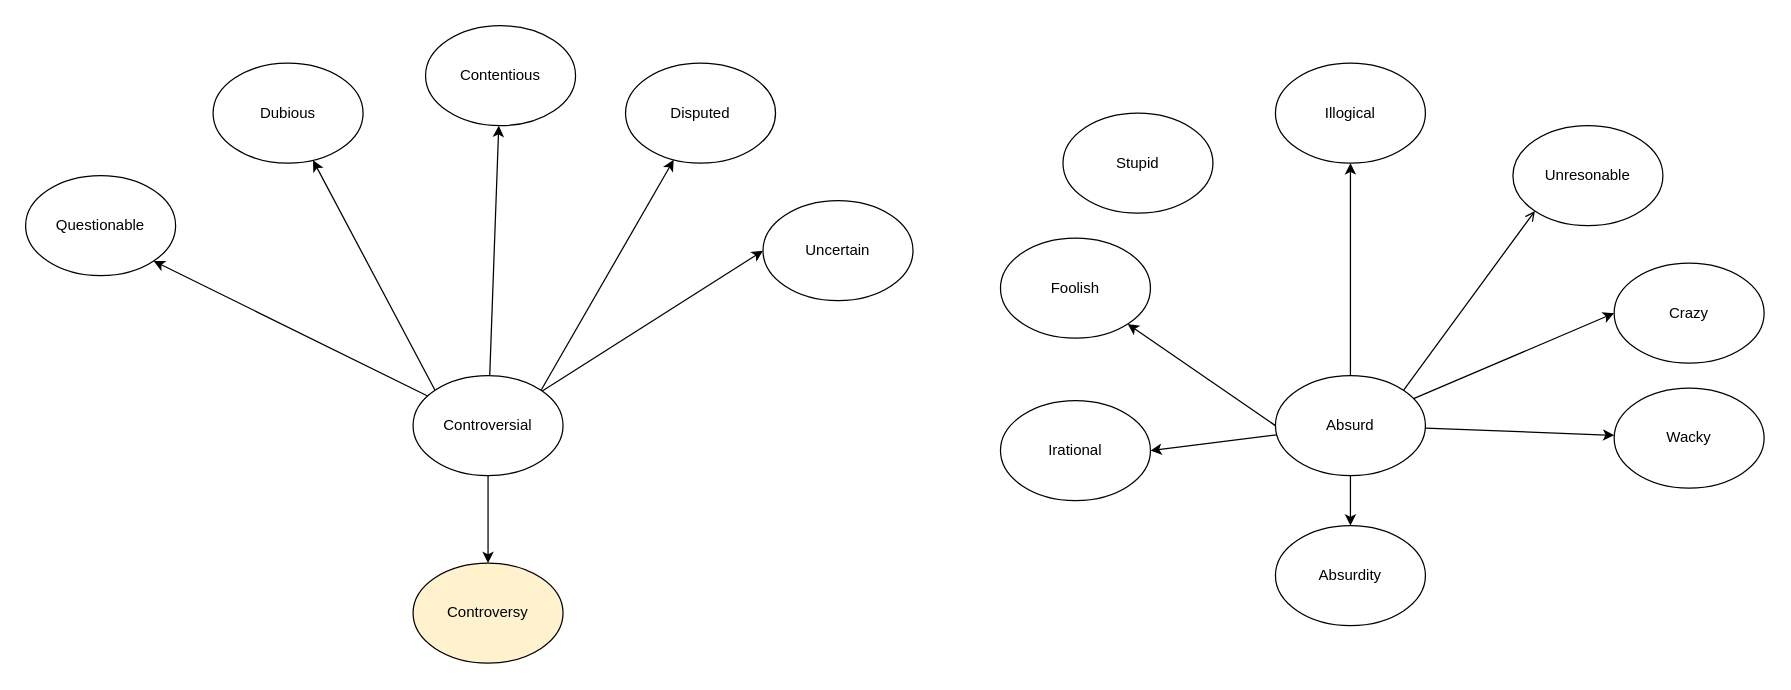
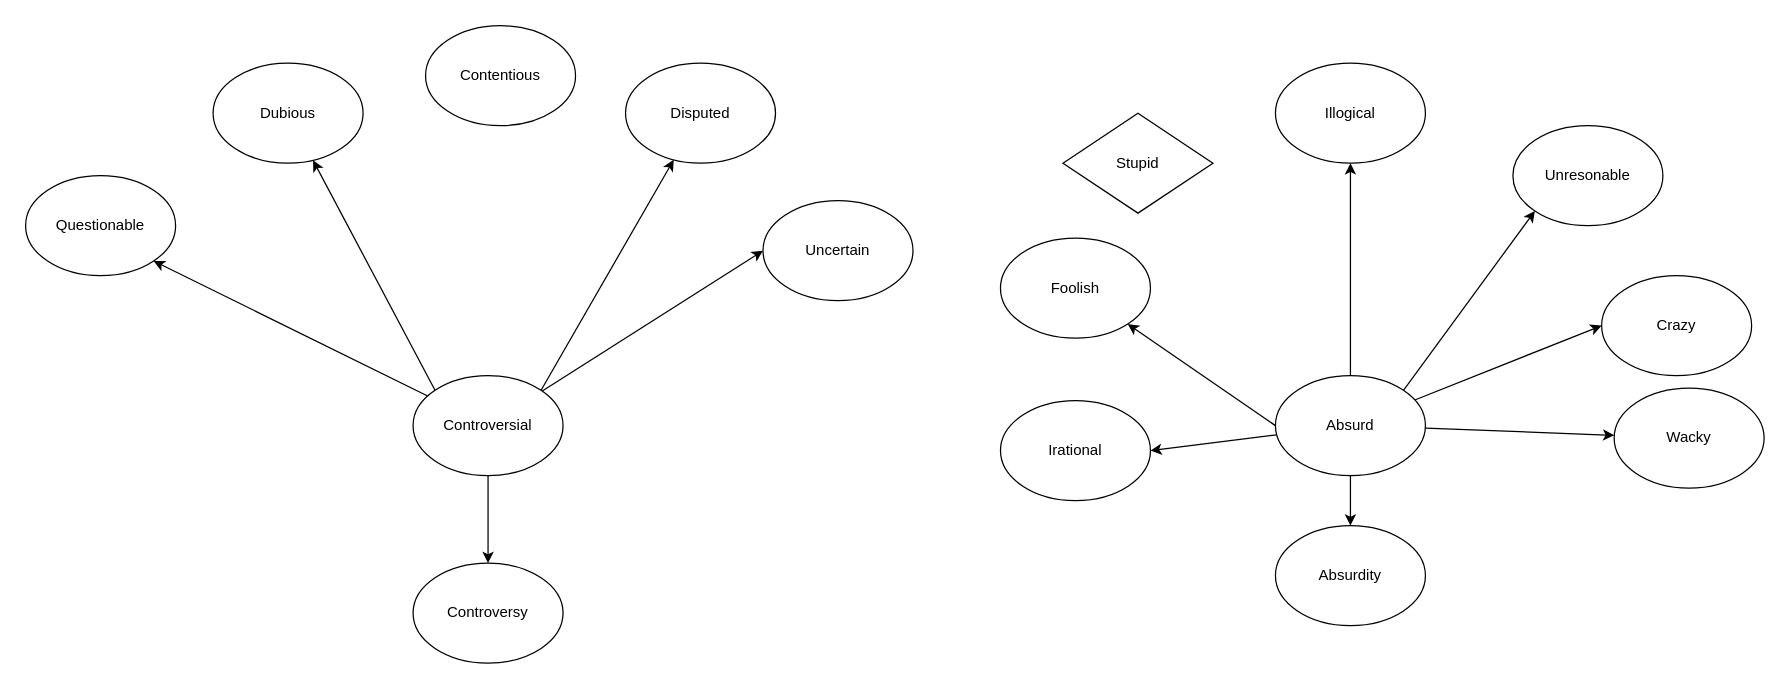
(1138, 163) -> (1138, 163)
(1530, 217) -> (1529, 219)
(494, 255) -> none
(1689, 313) -> (1677, 326)
(488, 613) -> (488, 613)
